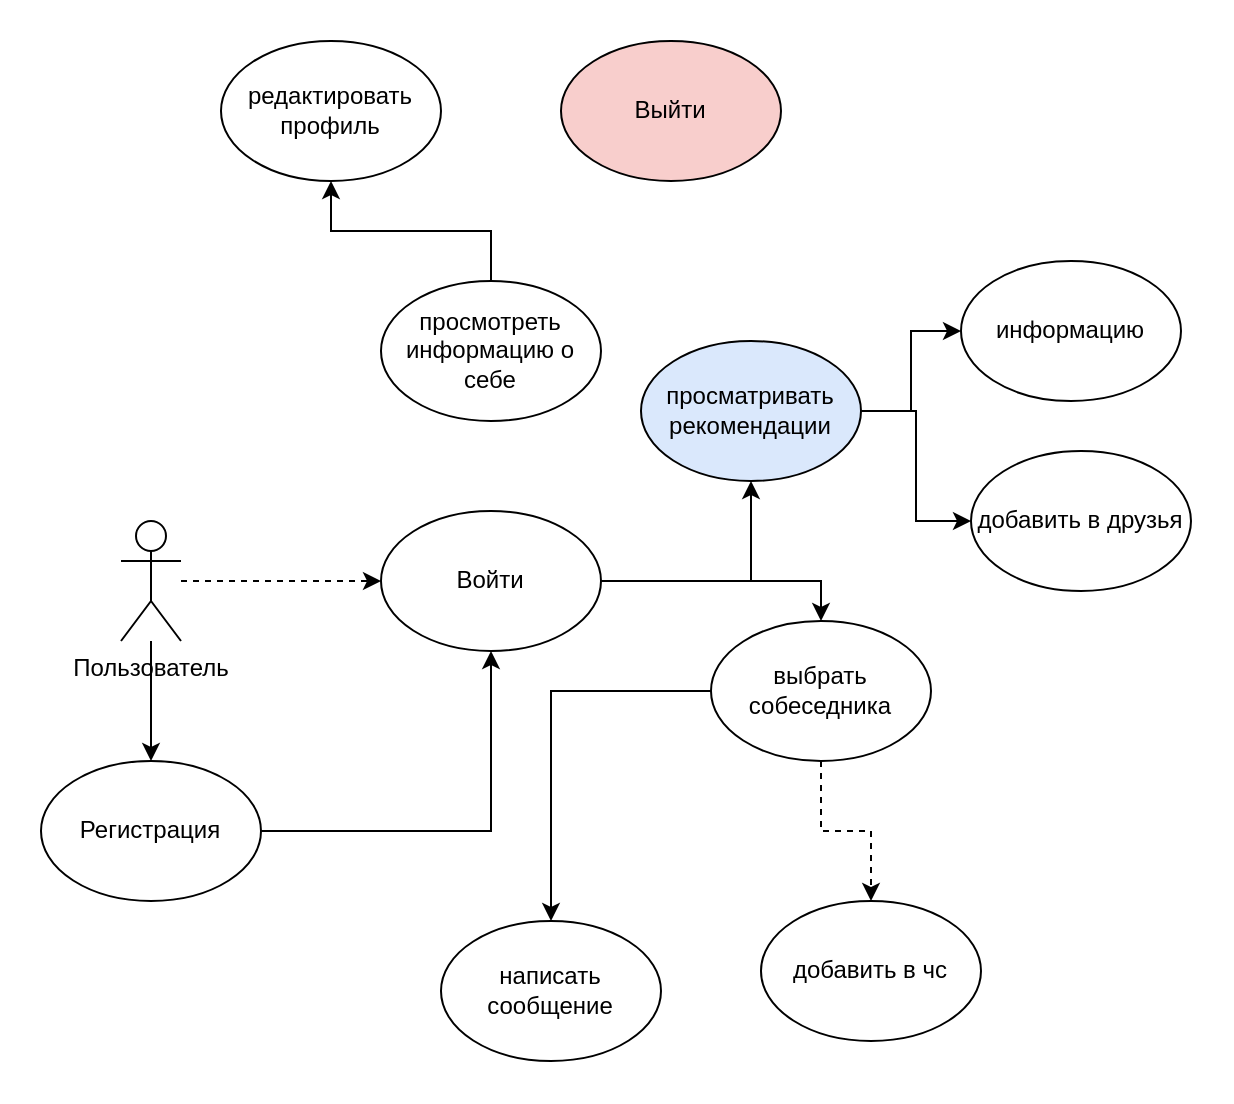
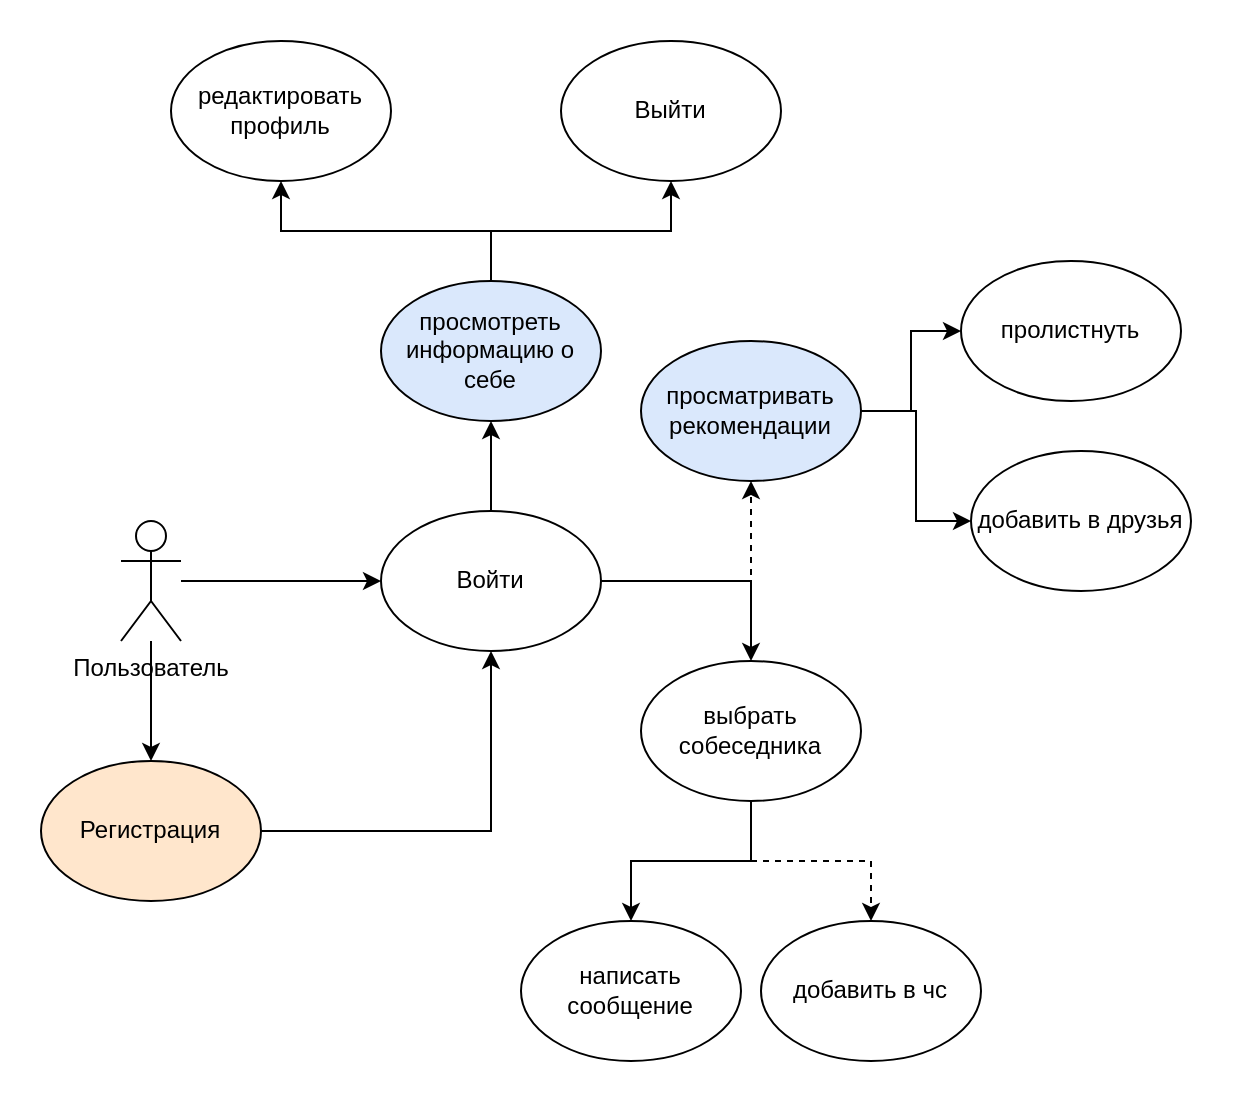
(331, 111) -> (281, 111)
(671, 111) -> (671, 111)
none -> (601, 231)
(1071, 331) -> (1071, 331)
(491, 351) -> (491, 351)
none -> (491, 473)
(751, 537) -> (751, 537)
(273, 581) -> (273, 581)
(821, 691) -> (751, 731)
(151, 831) -> (151, 831)
(871, 971) -> (871, 991)
(551, 991) -> (631, 991)
